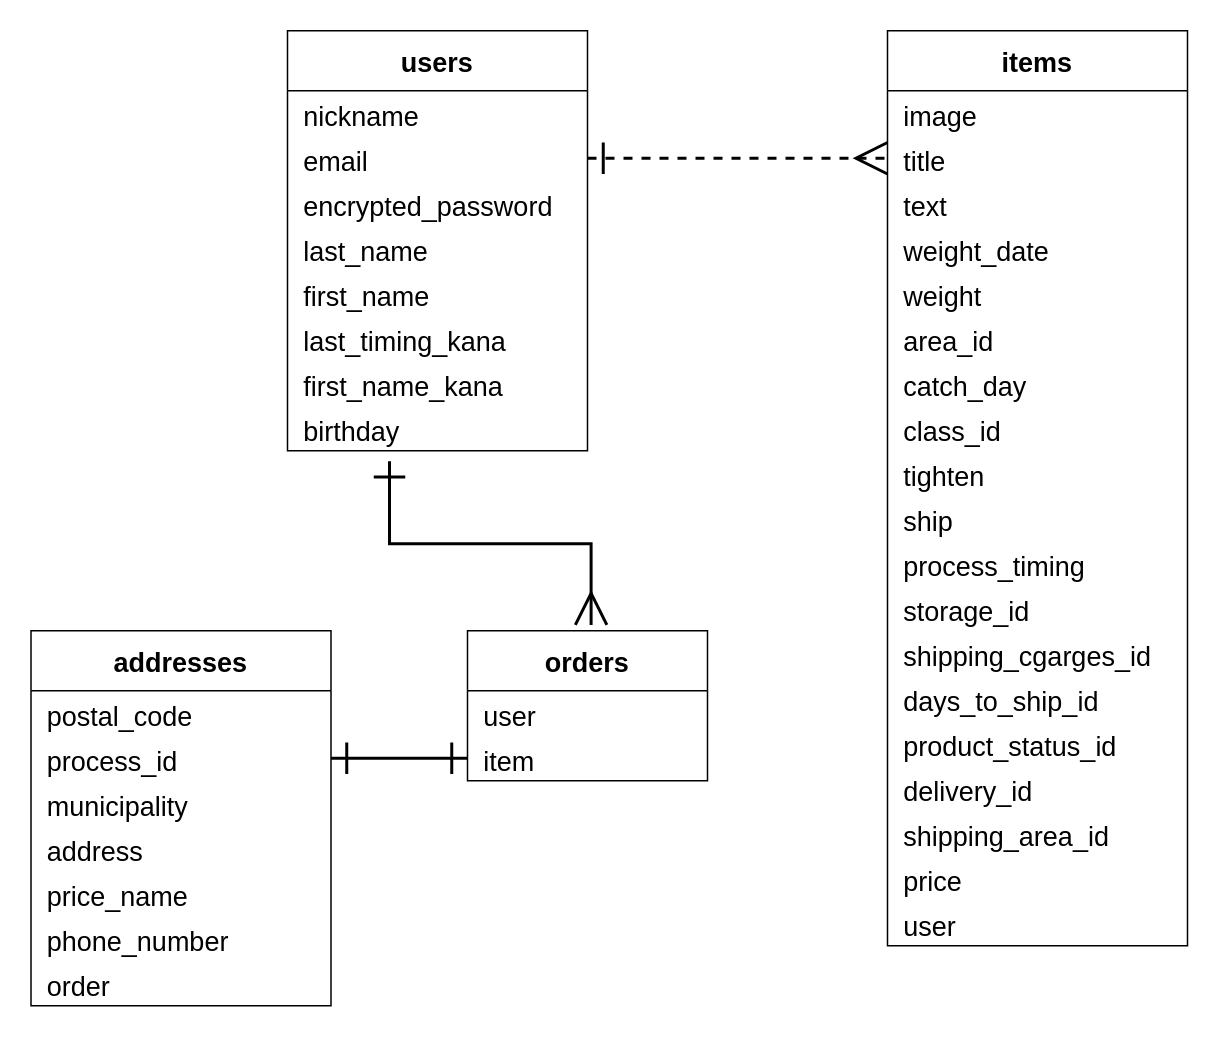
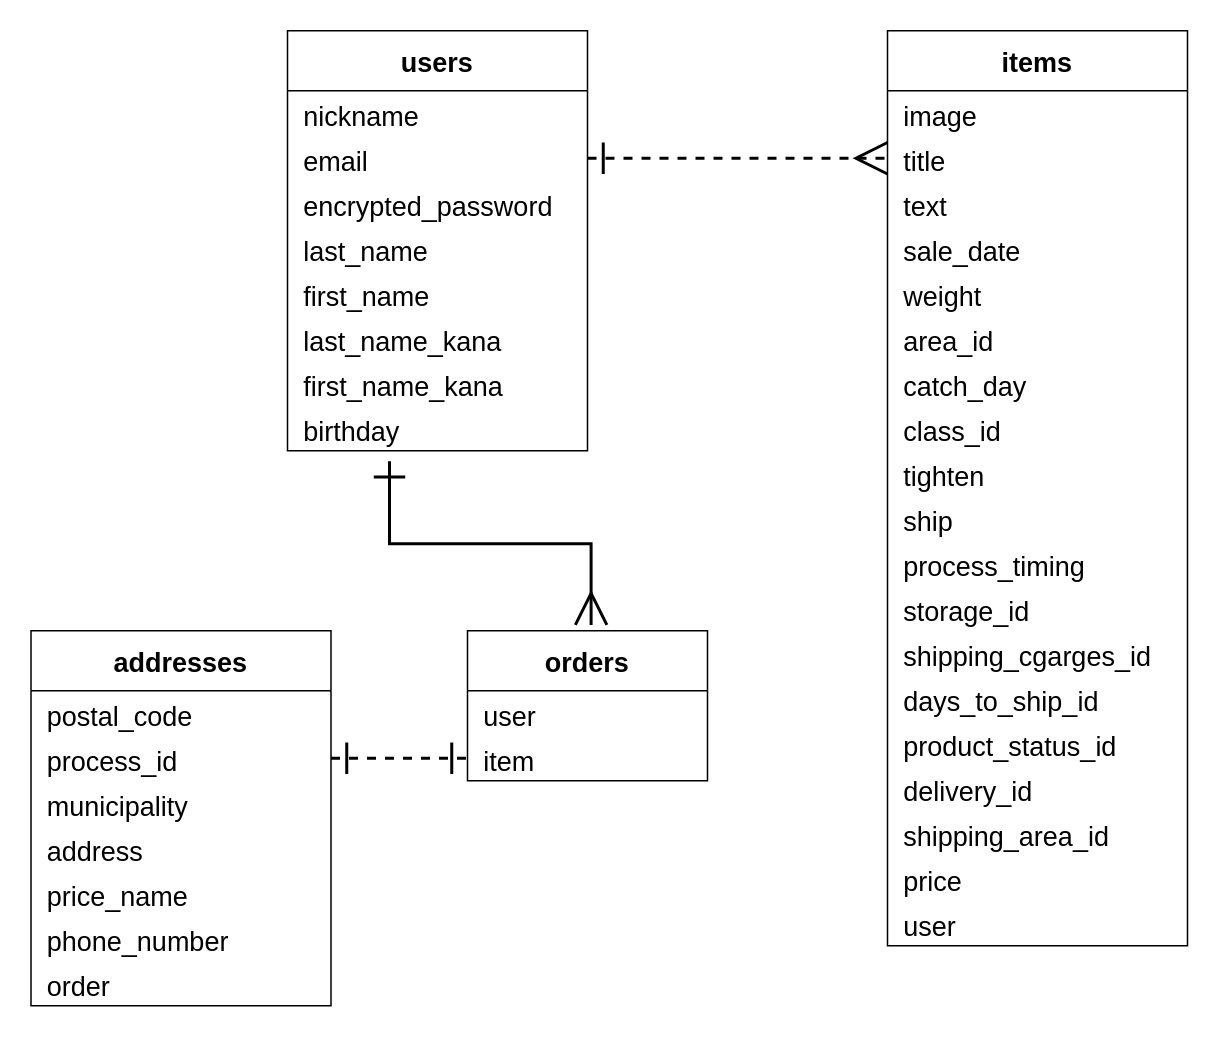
(975, 252) -> (960, 252)
(406, 342) -> (398, 342)
(401, 758) -> (401, 758)
